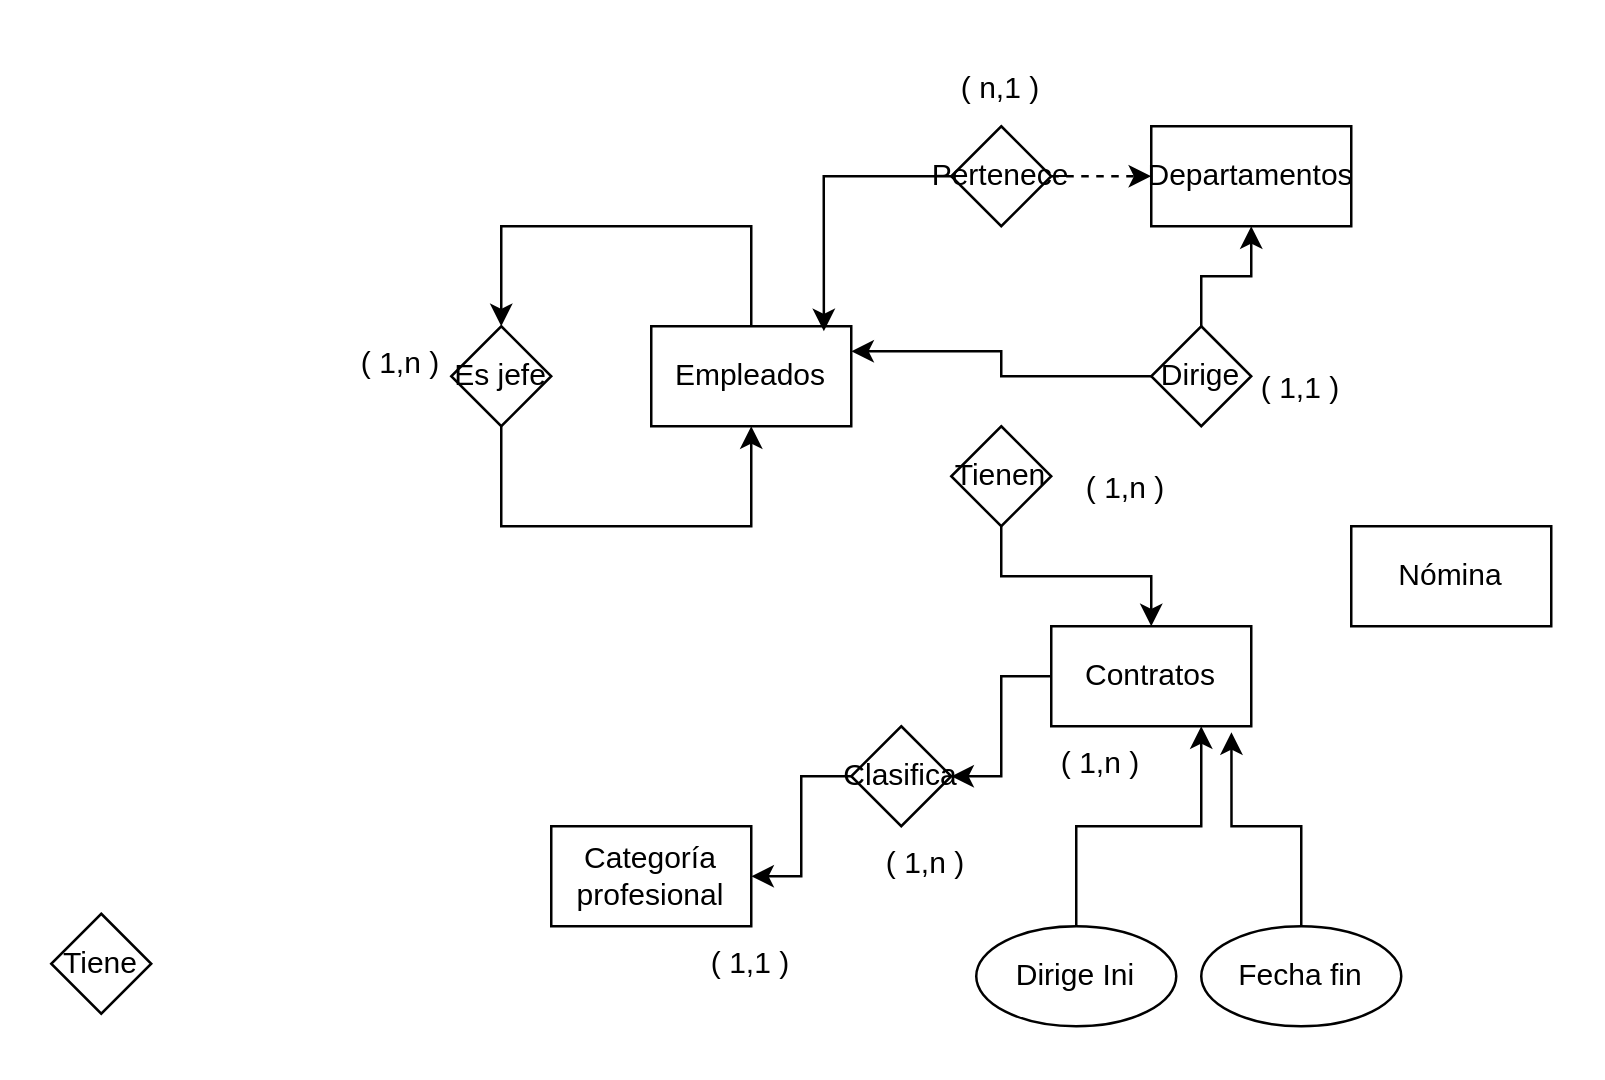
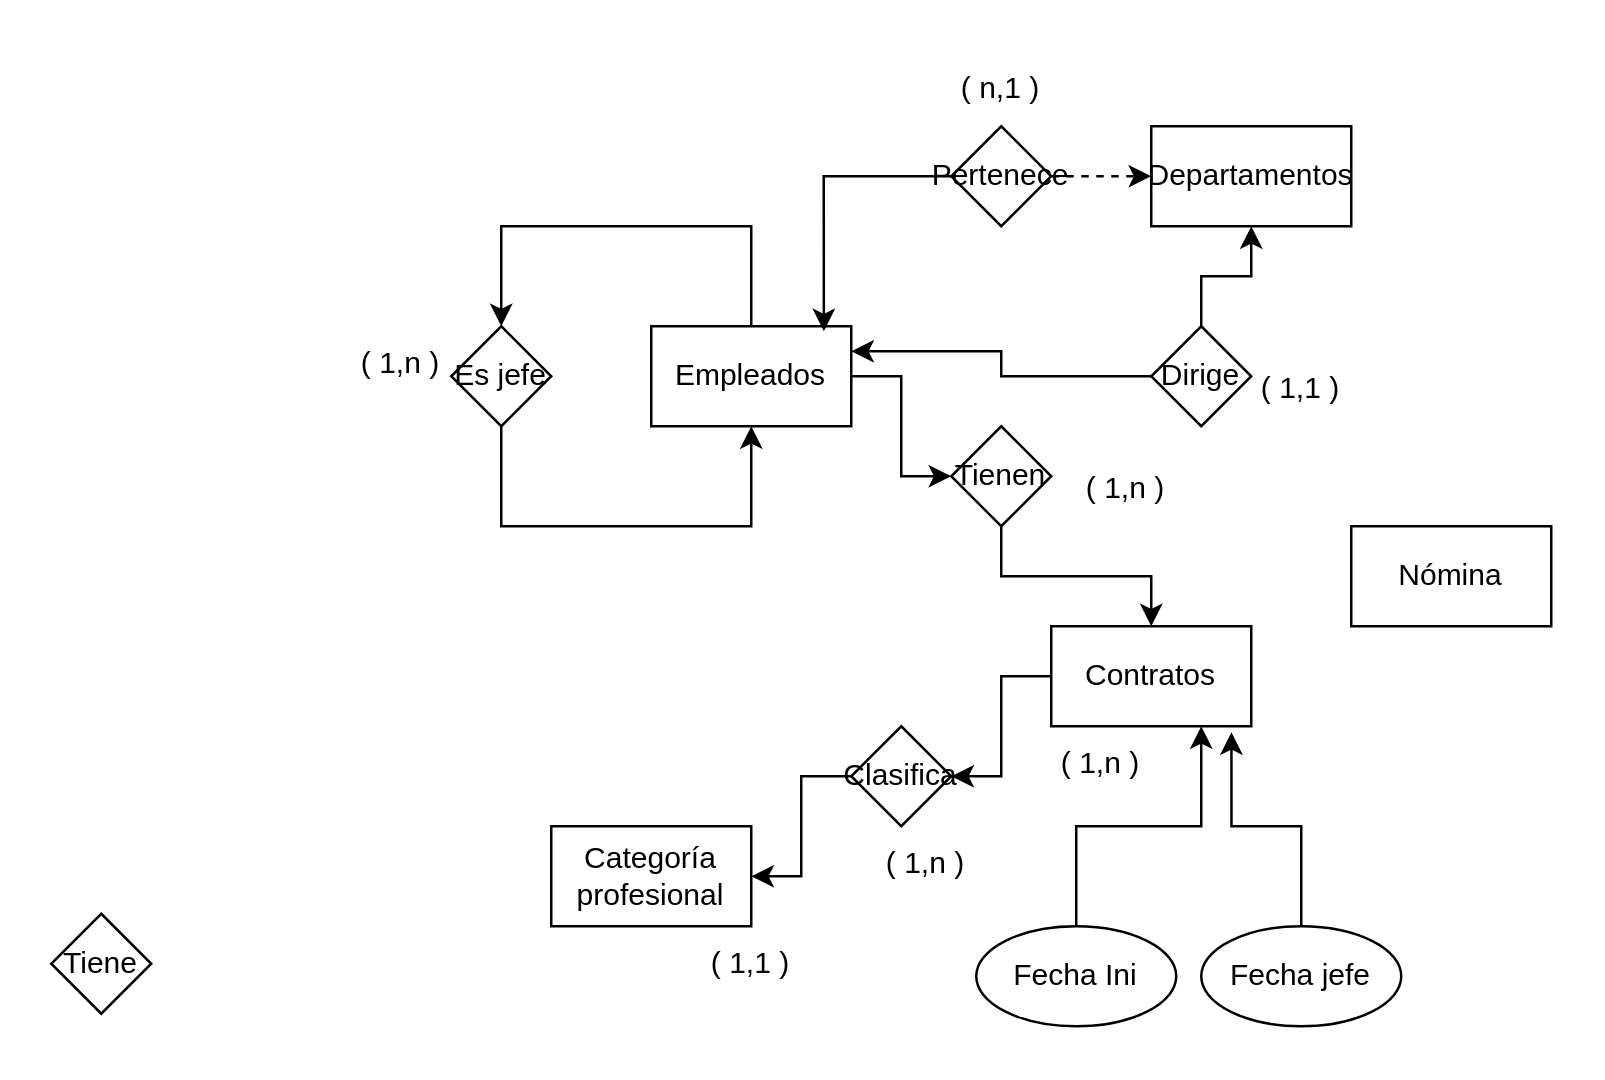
none -> (901, 418)
(1076, 976) -> (1076, 976)
(1301, 976) -> (1301, 976)
